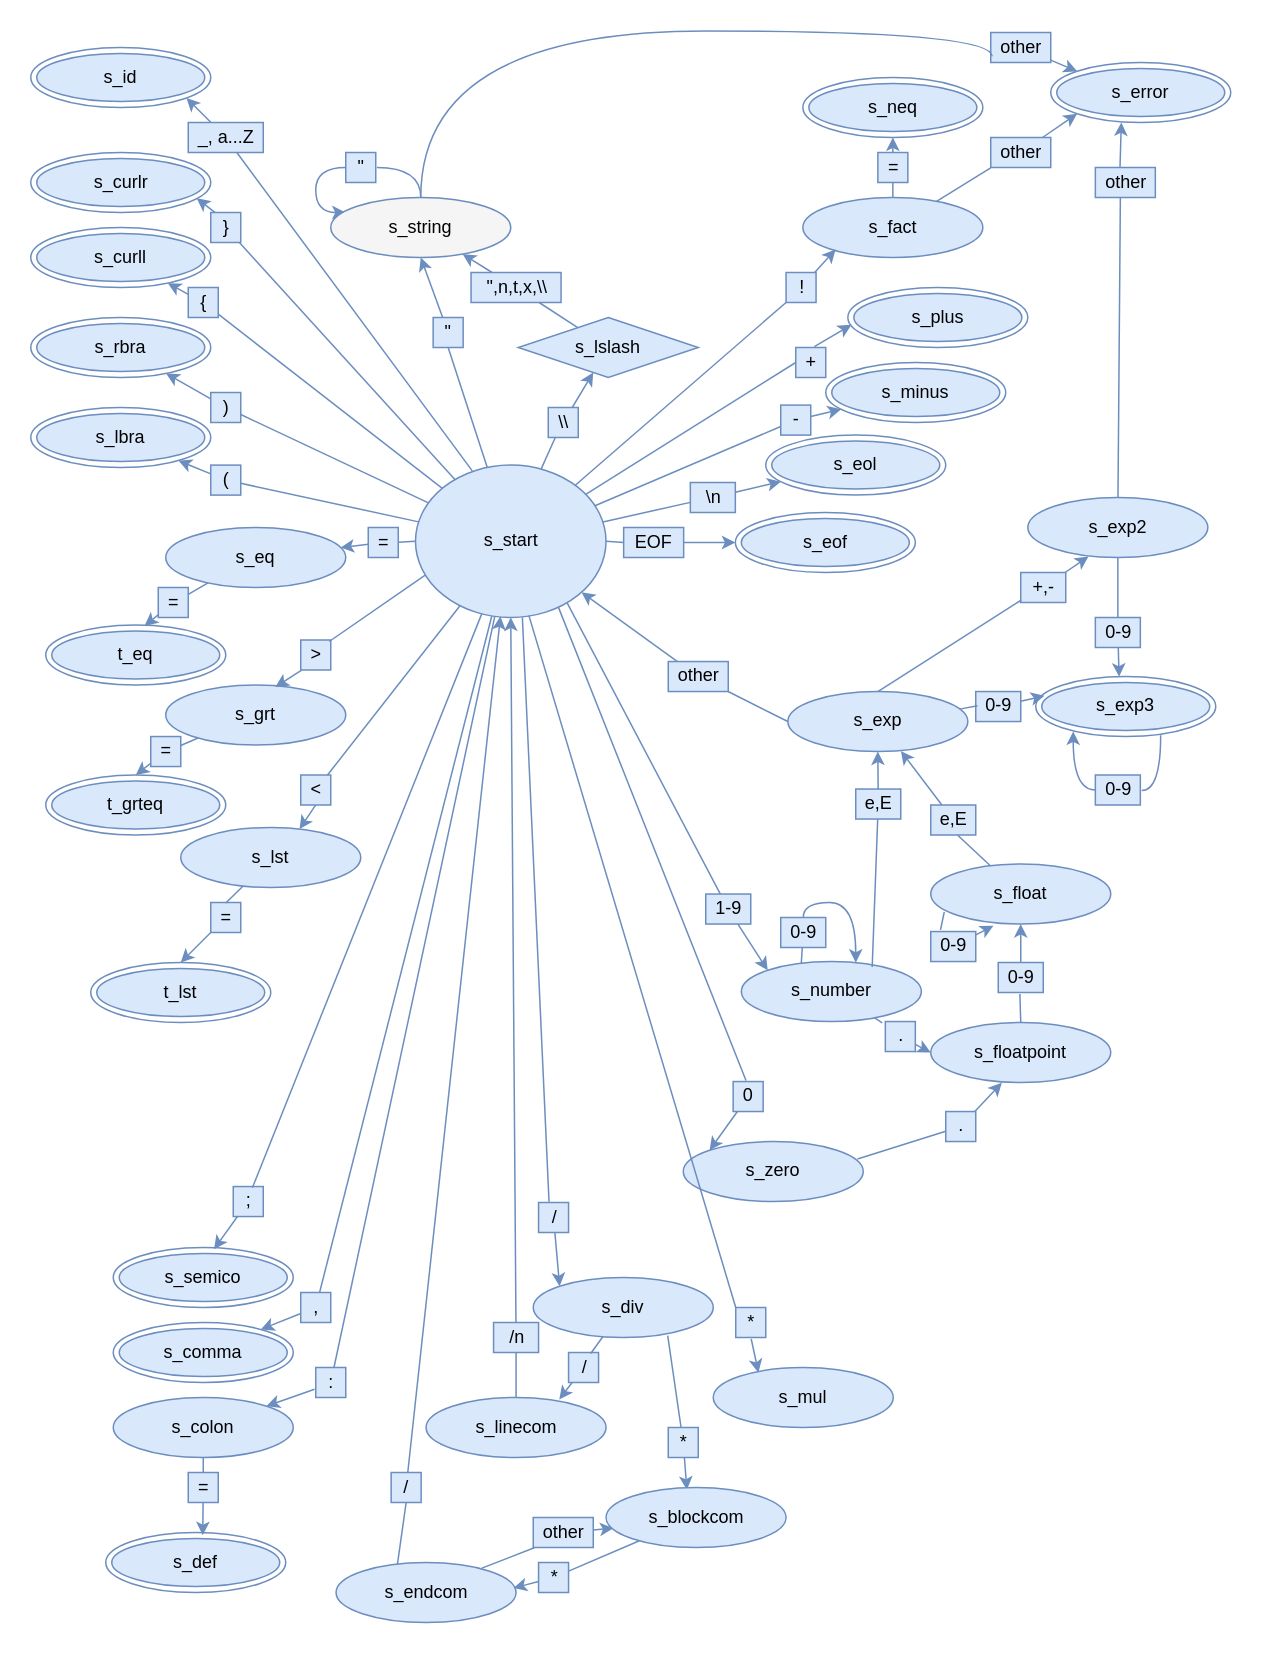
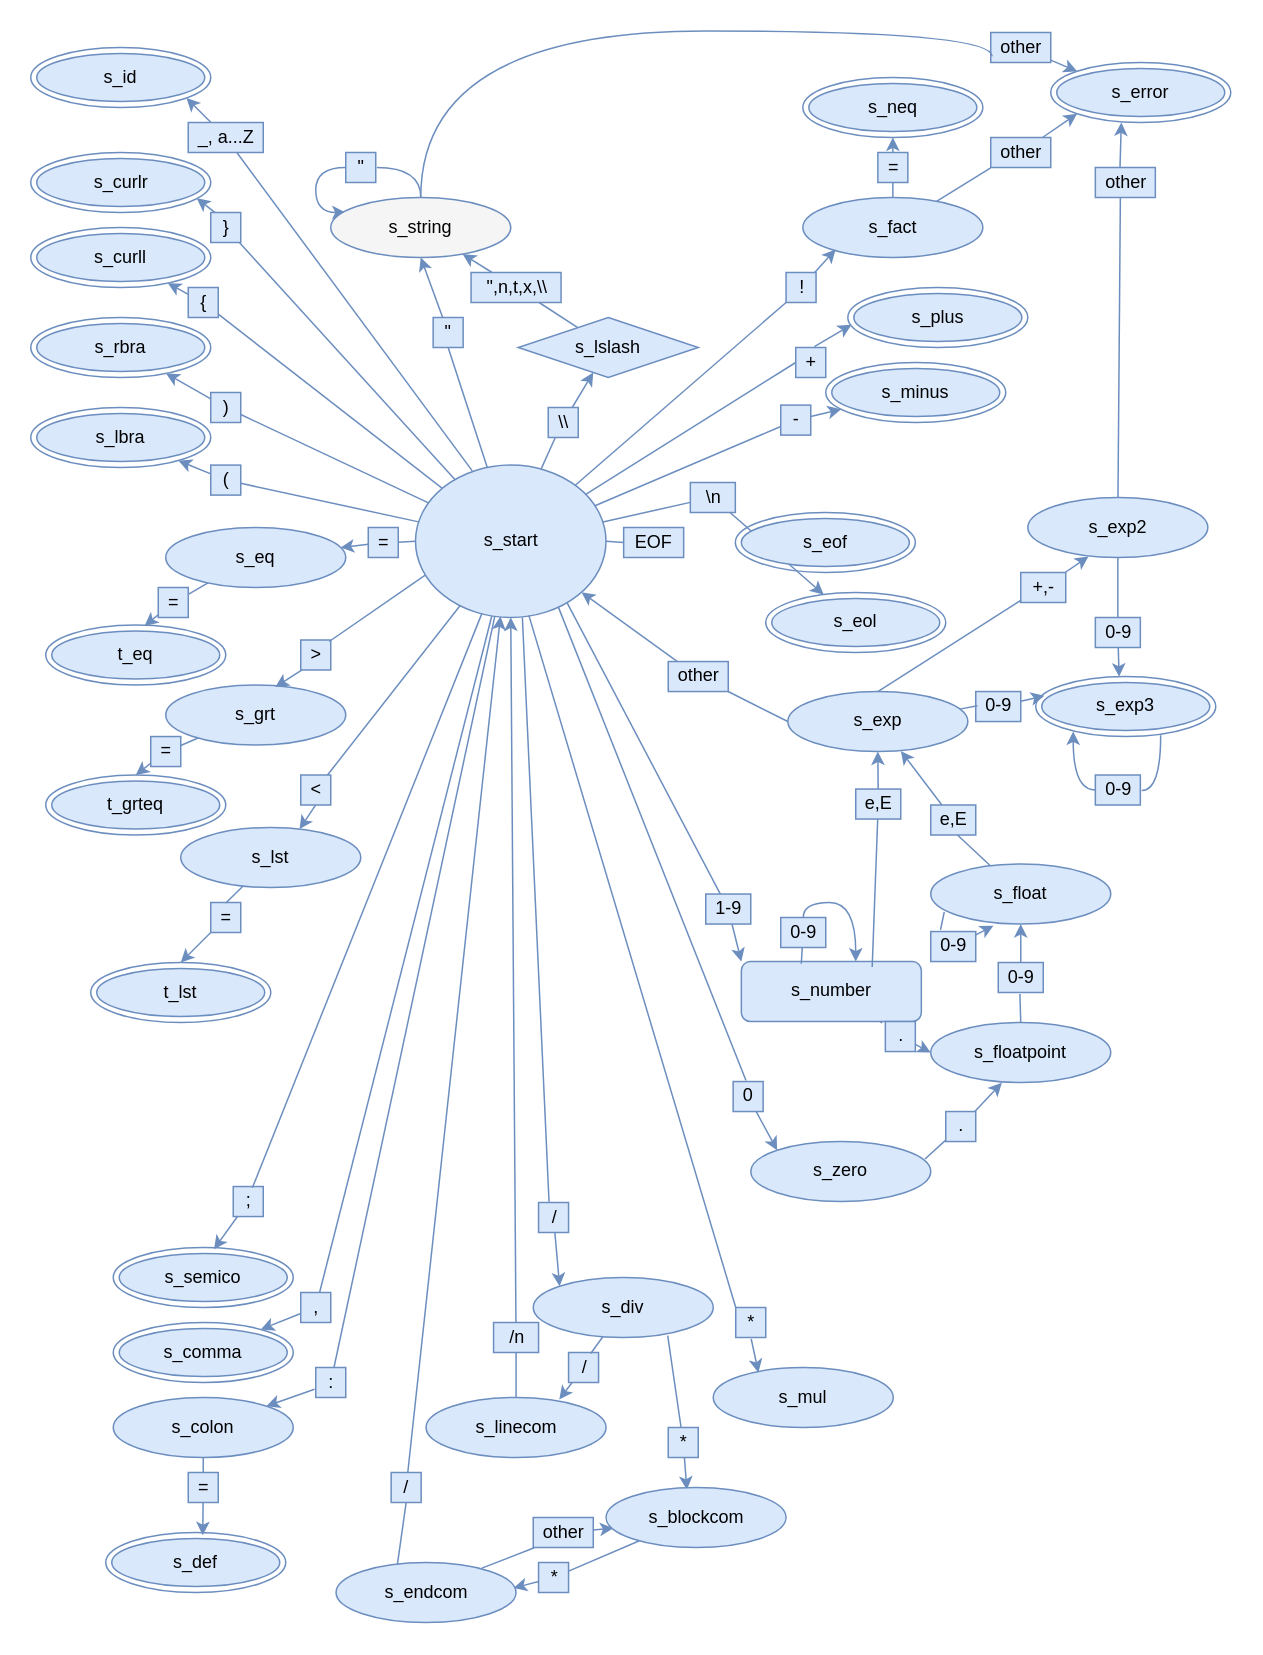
(856, 465) -> (856, 622)
(705, 542) -> none
(831, 991) -> (831, 991)
(773, 1171) -> (841, 1171)
